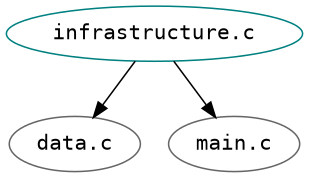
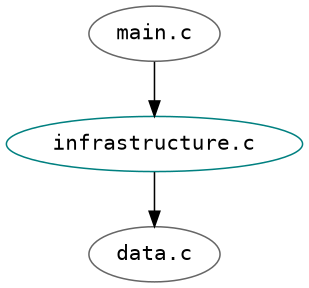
(190, 83) -> (154, 81)
